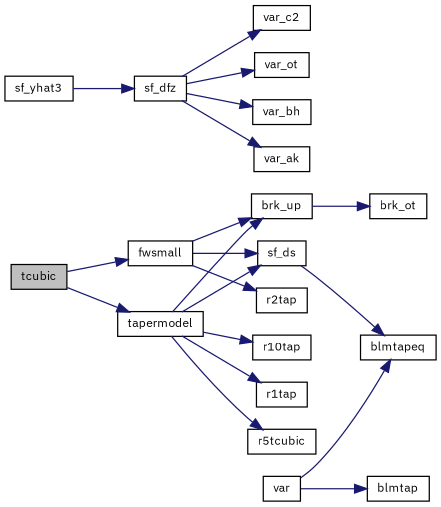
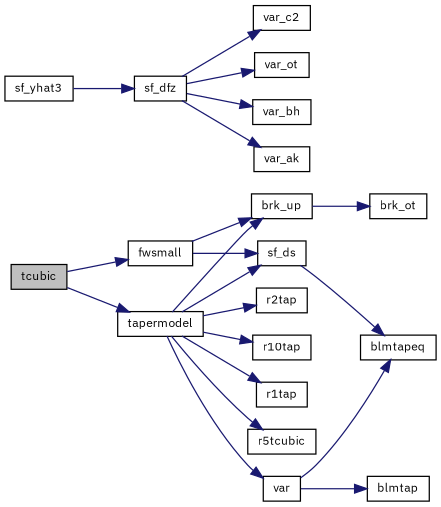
(218, 276) -> (224, 312)
none -> (205, 407)
